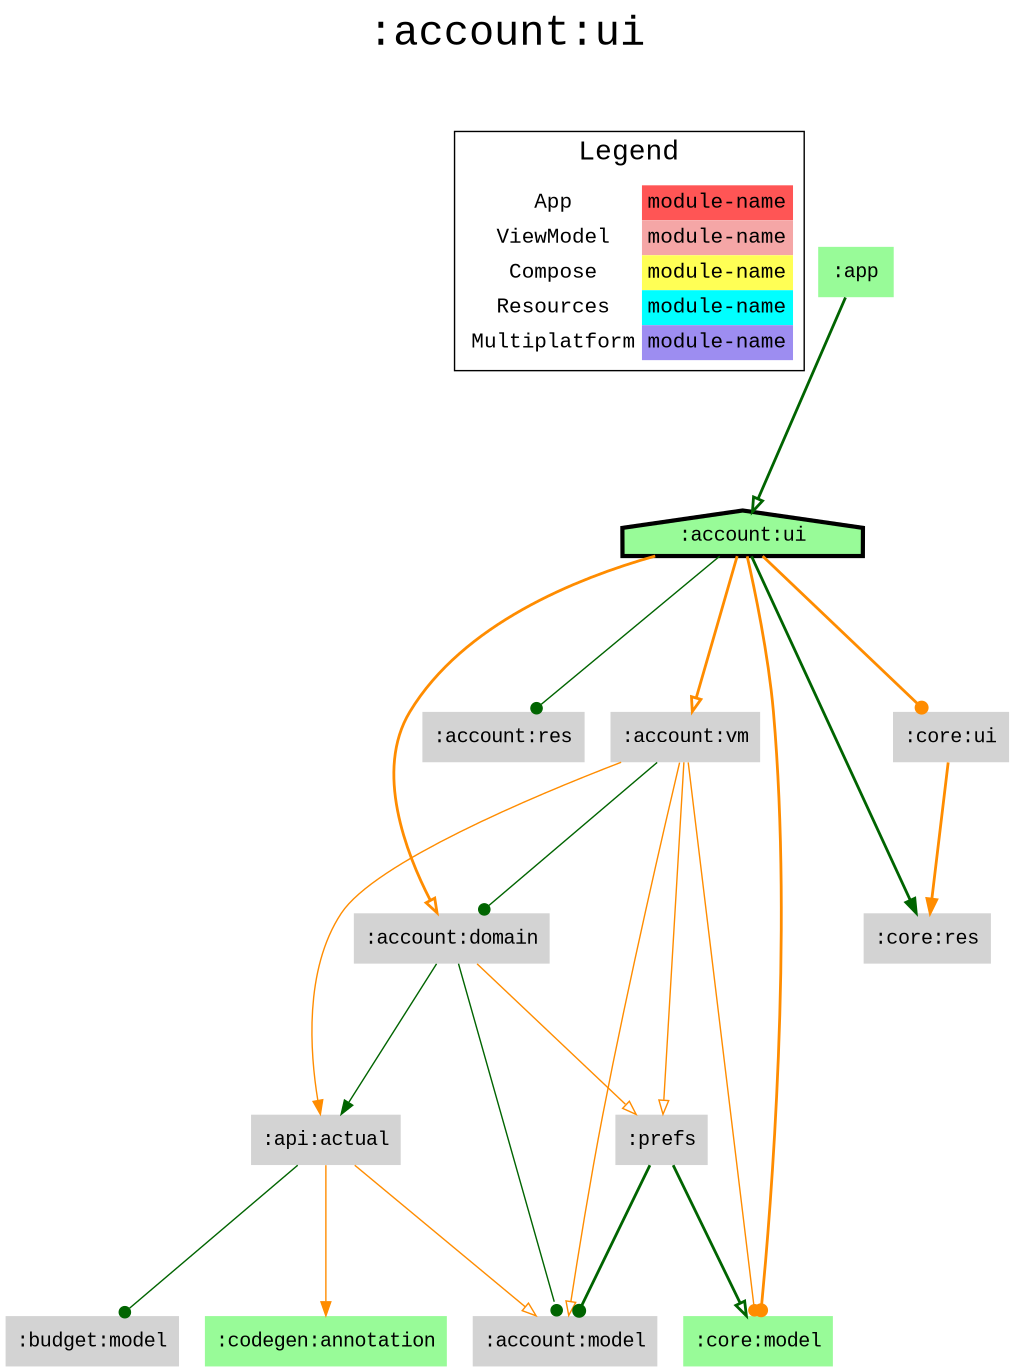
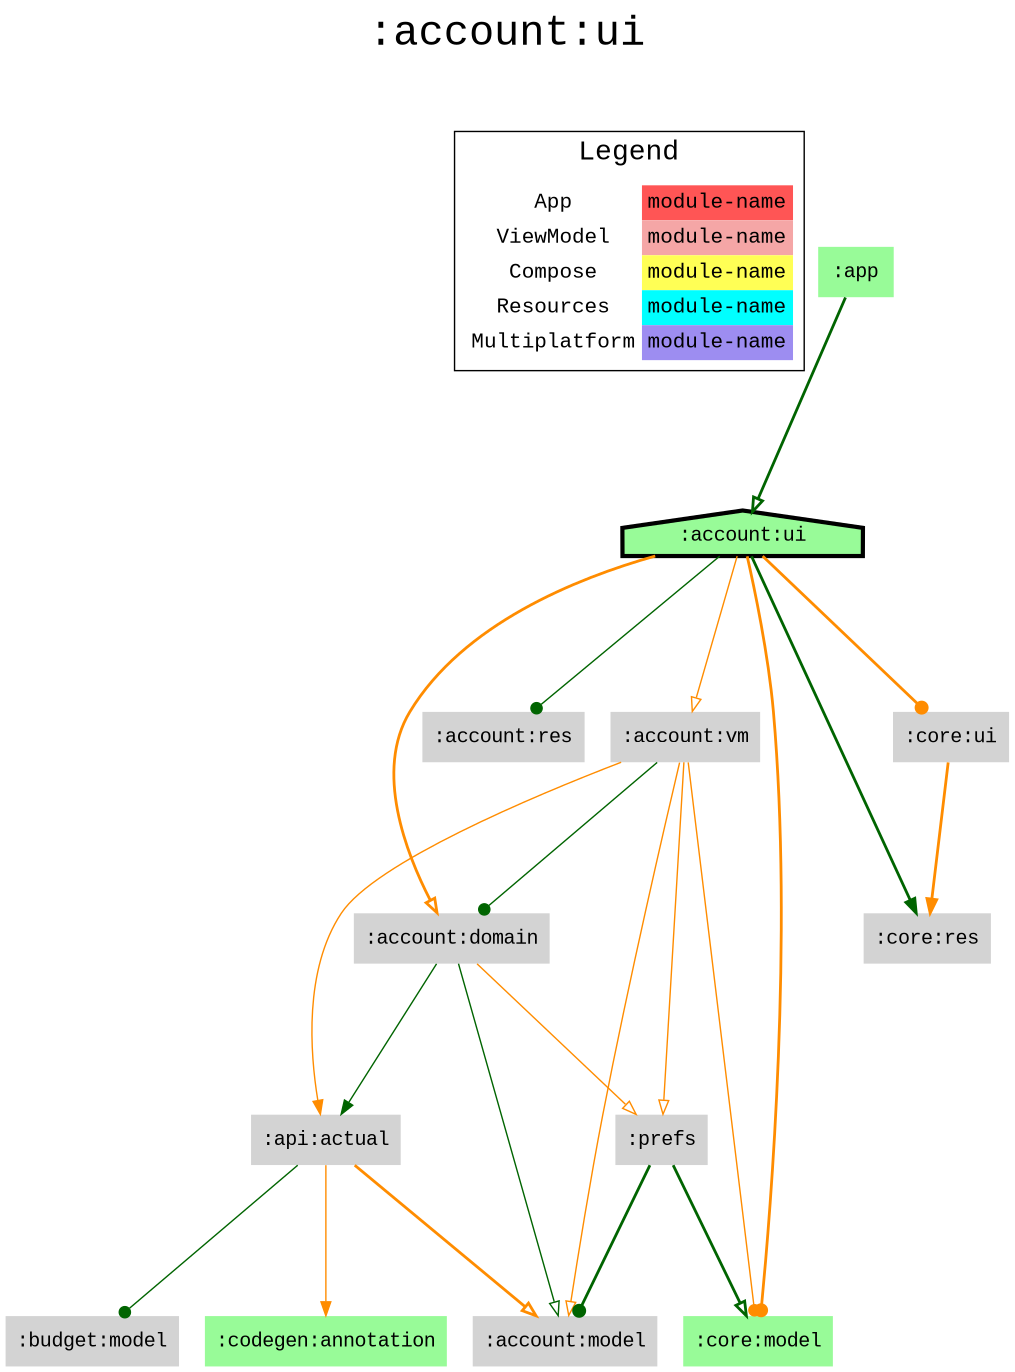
(717, 627) -> (717, 627)
(506, 1133) -> (506, 1133)
(440, 1236) -> (440, 1236)
